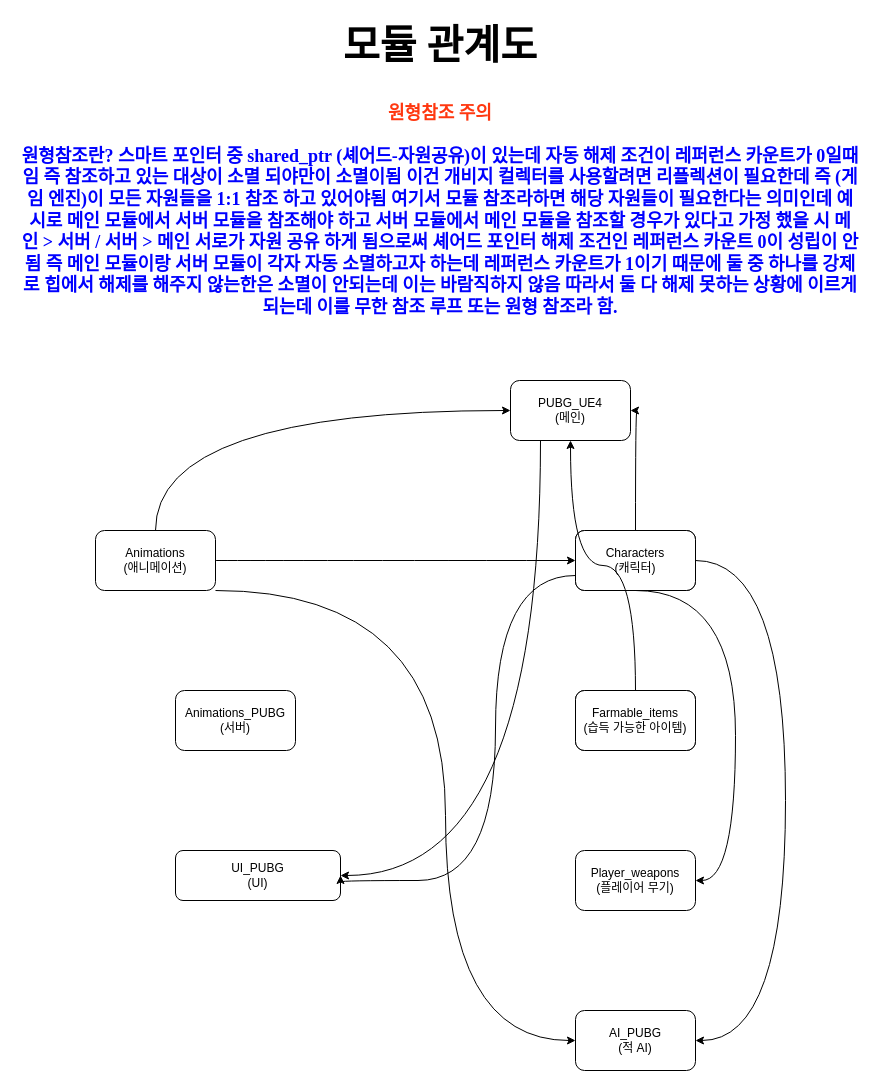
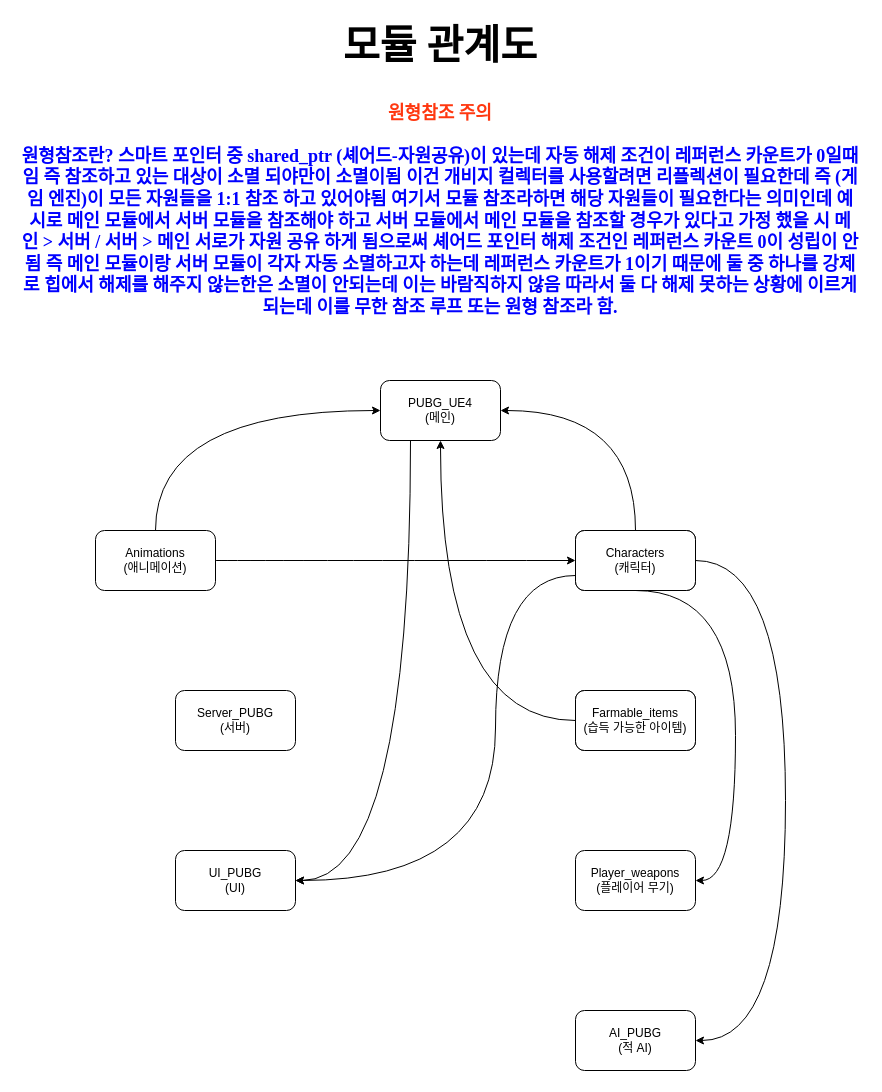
(571, 411) -> (441, 411)
(236, 721) -> (236, 721)
(443, 775) -> none
(258, 876) -> (236, 881)
